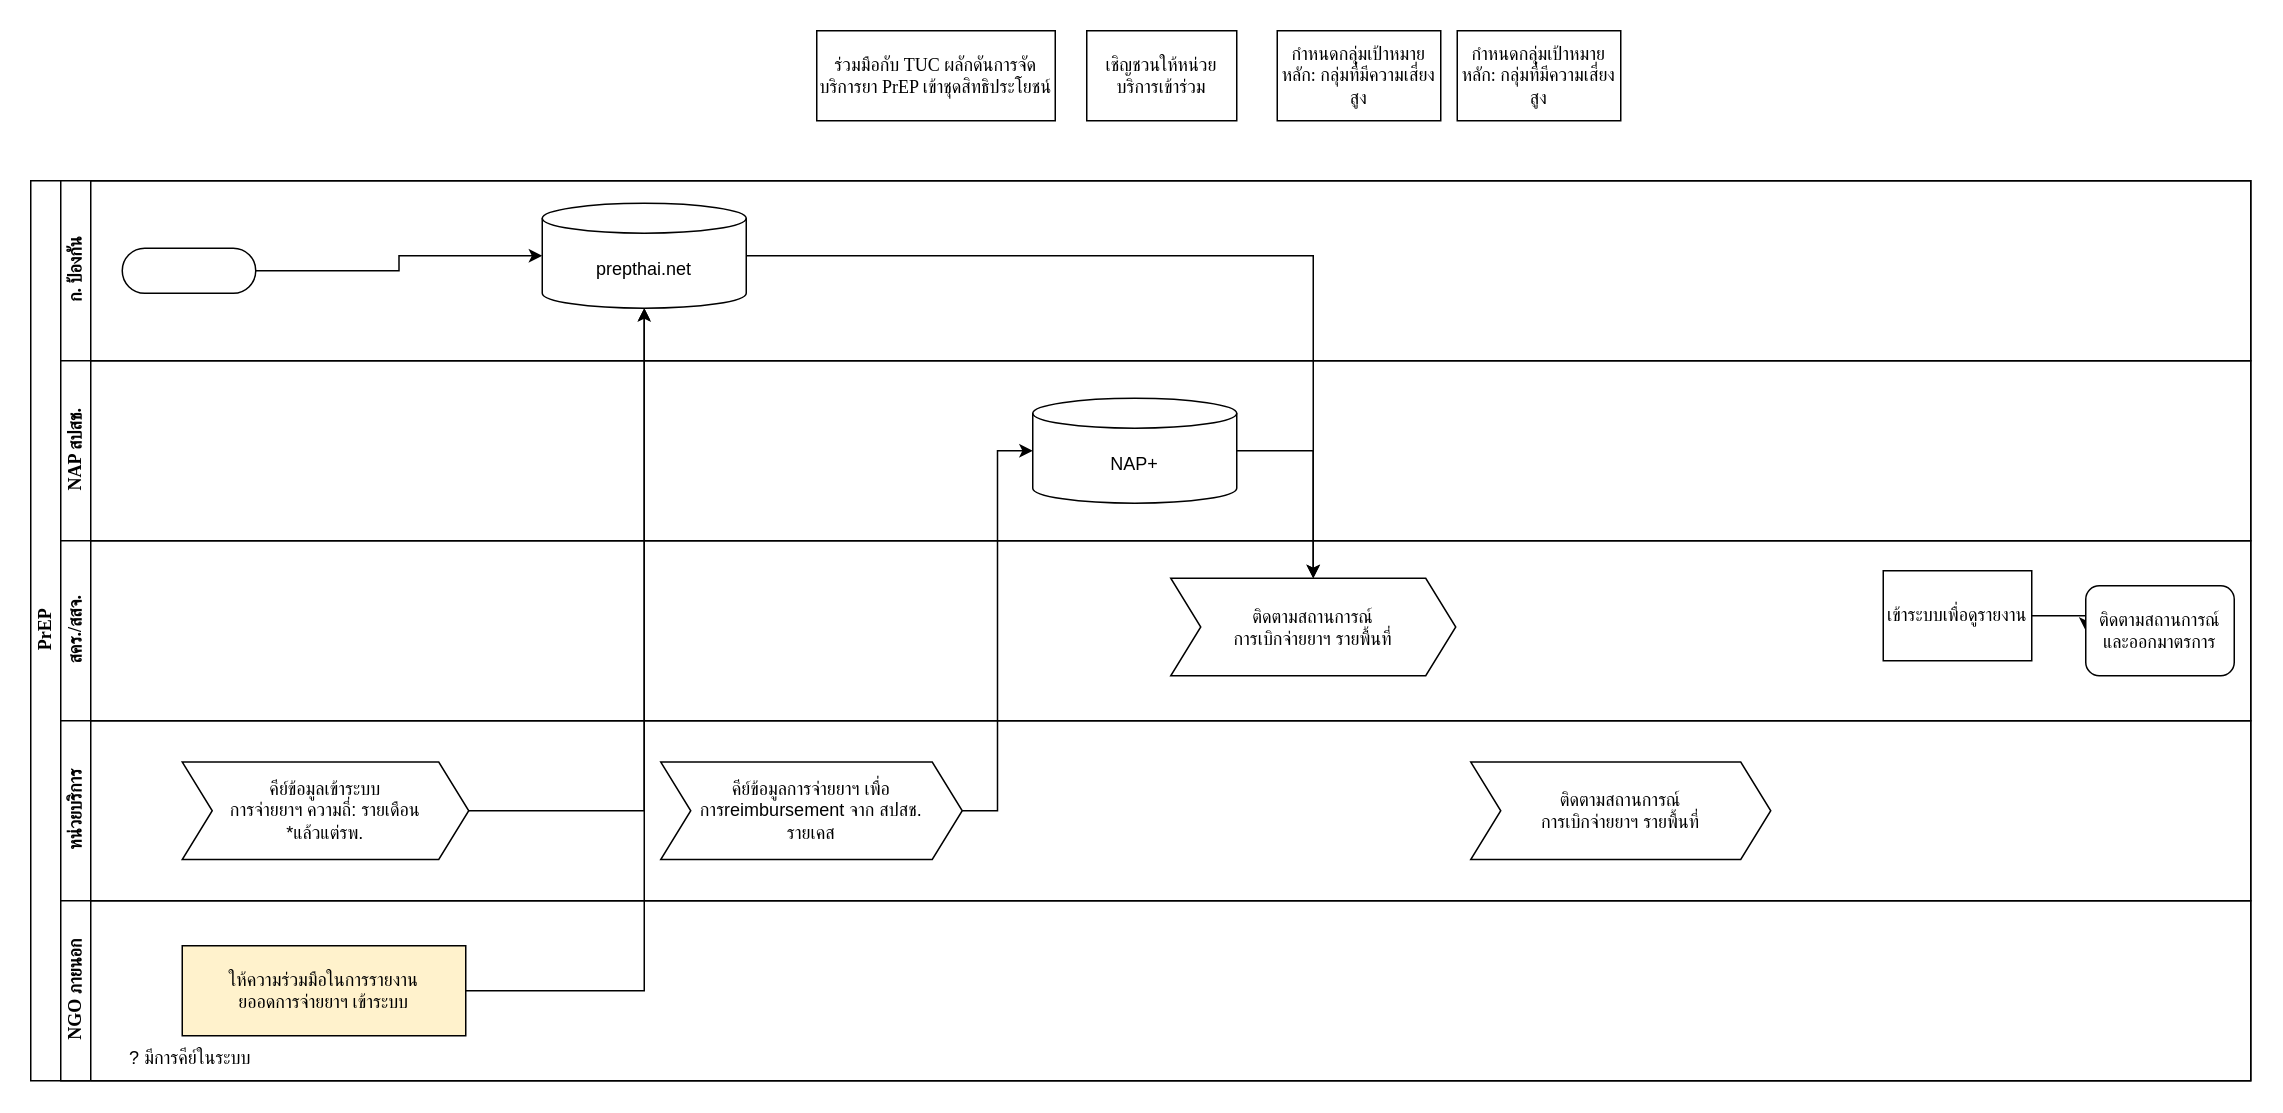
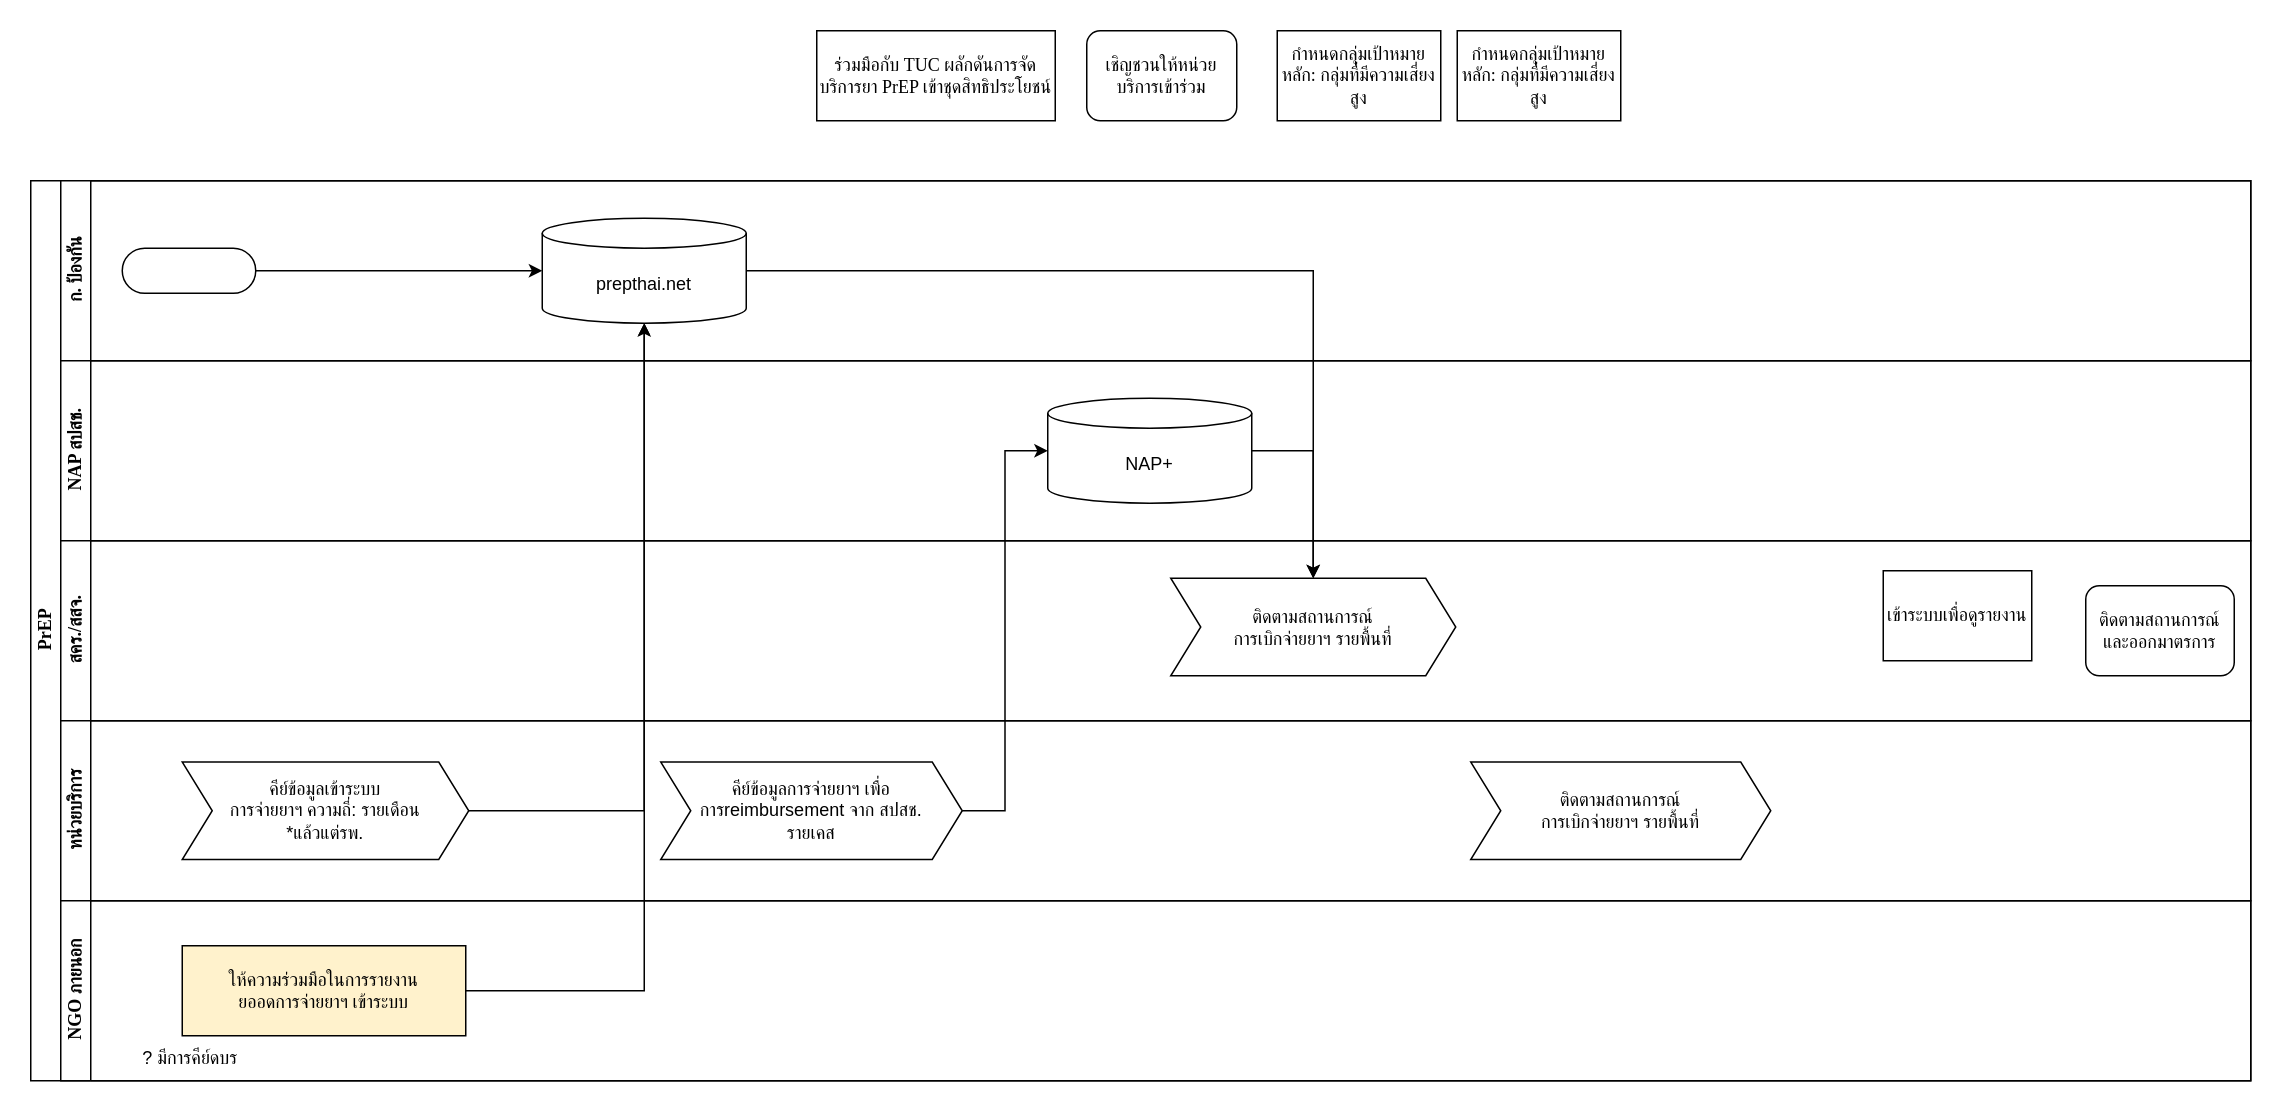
(1162, 76) -> (1162, 76)
(644, 256) -> (644, 271)
(1135, 451) -> (1150, 451)
(2061, 616) -> none
(191, 1058) -> (191, 1058)
